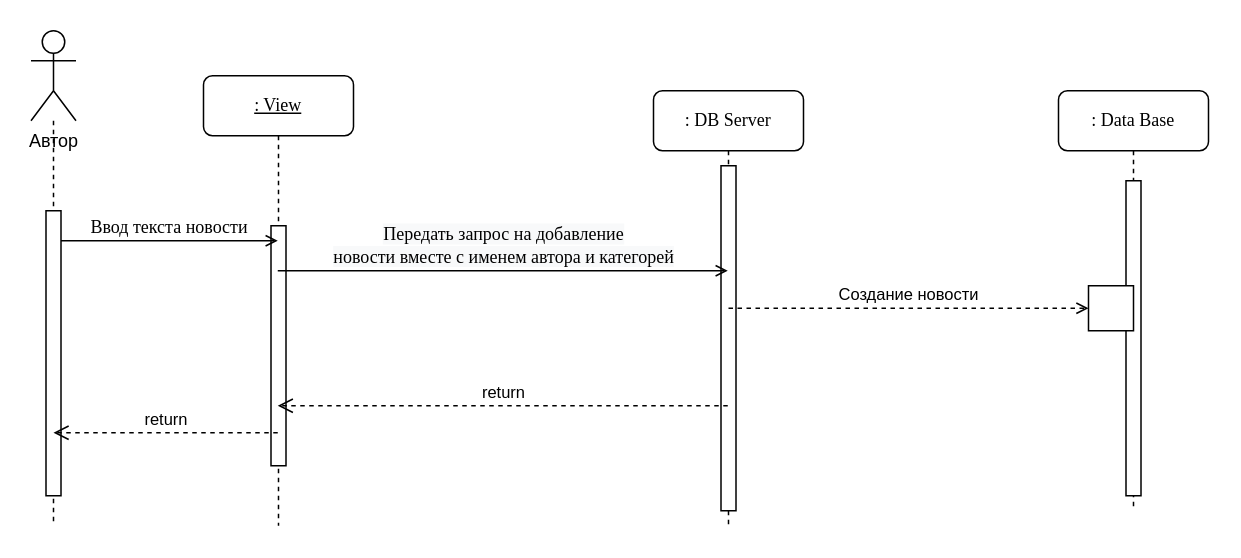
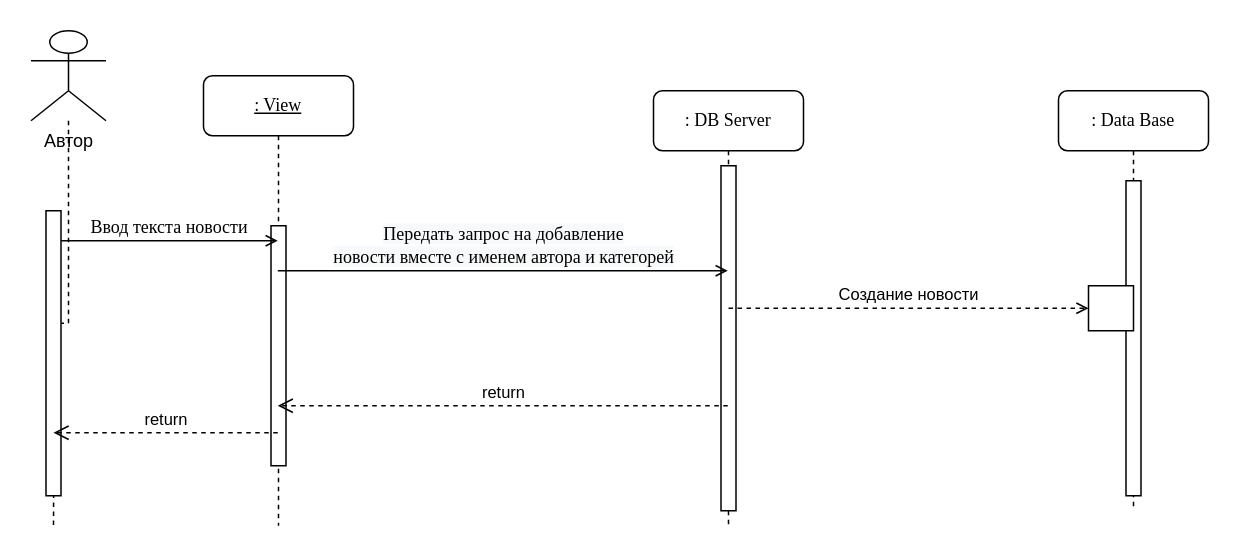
(53, 76) -> (68, 76)
